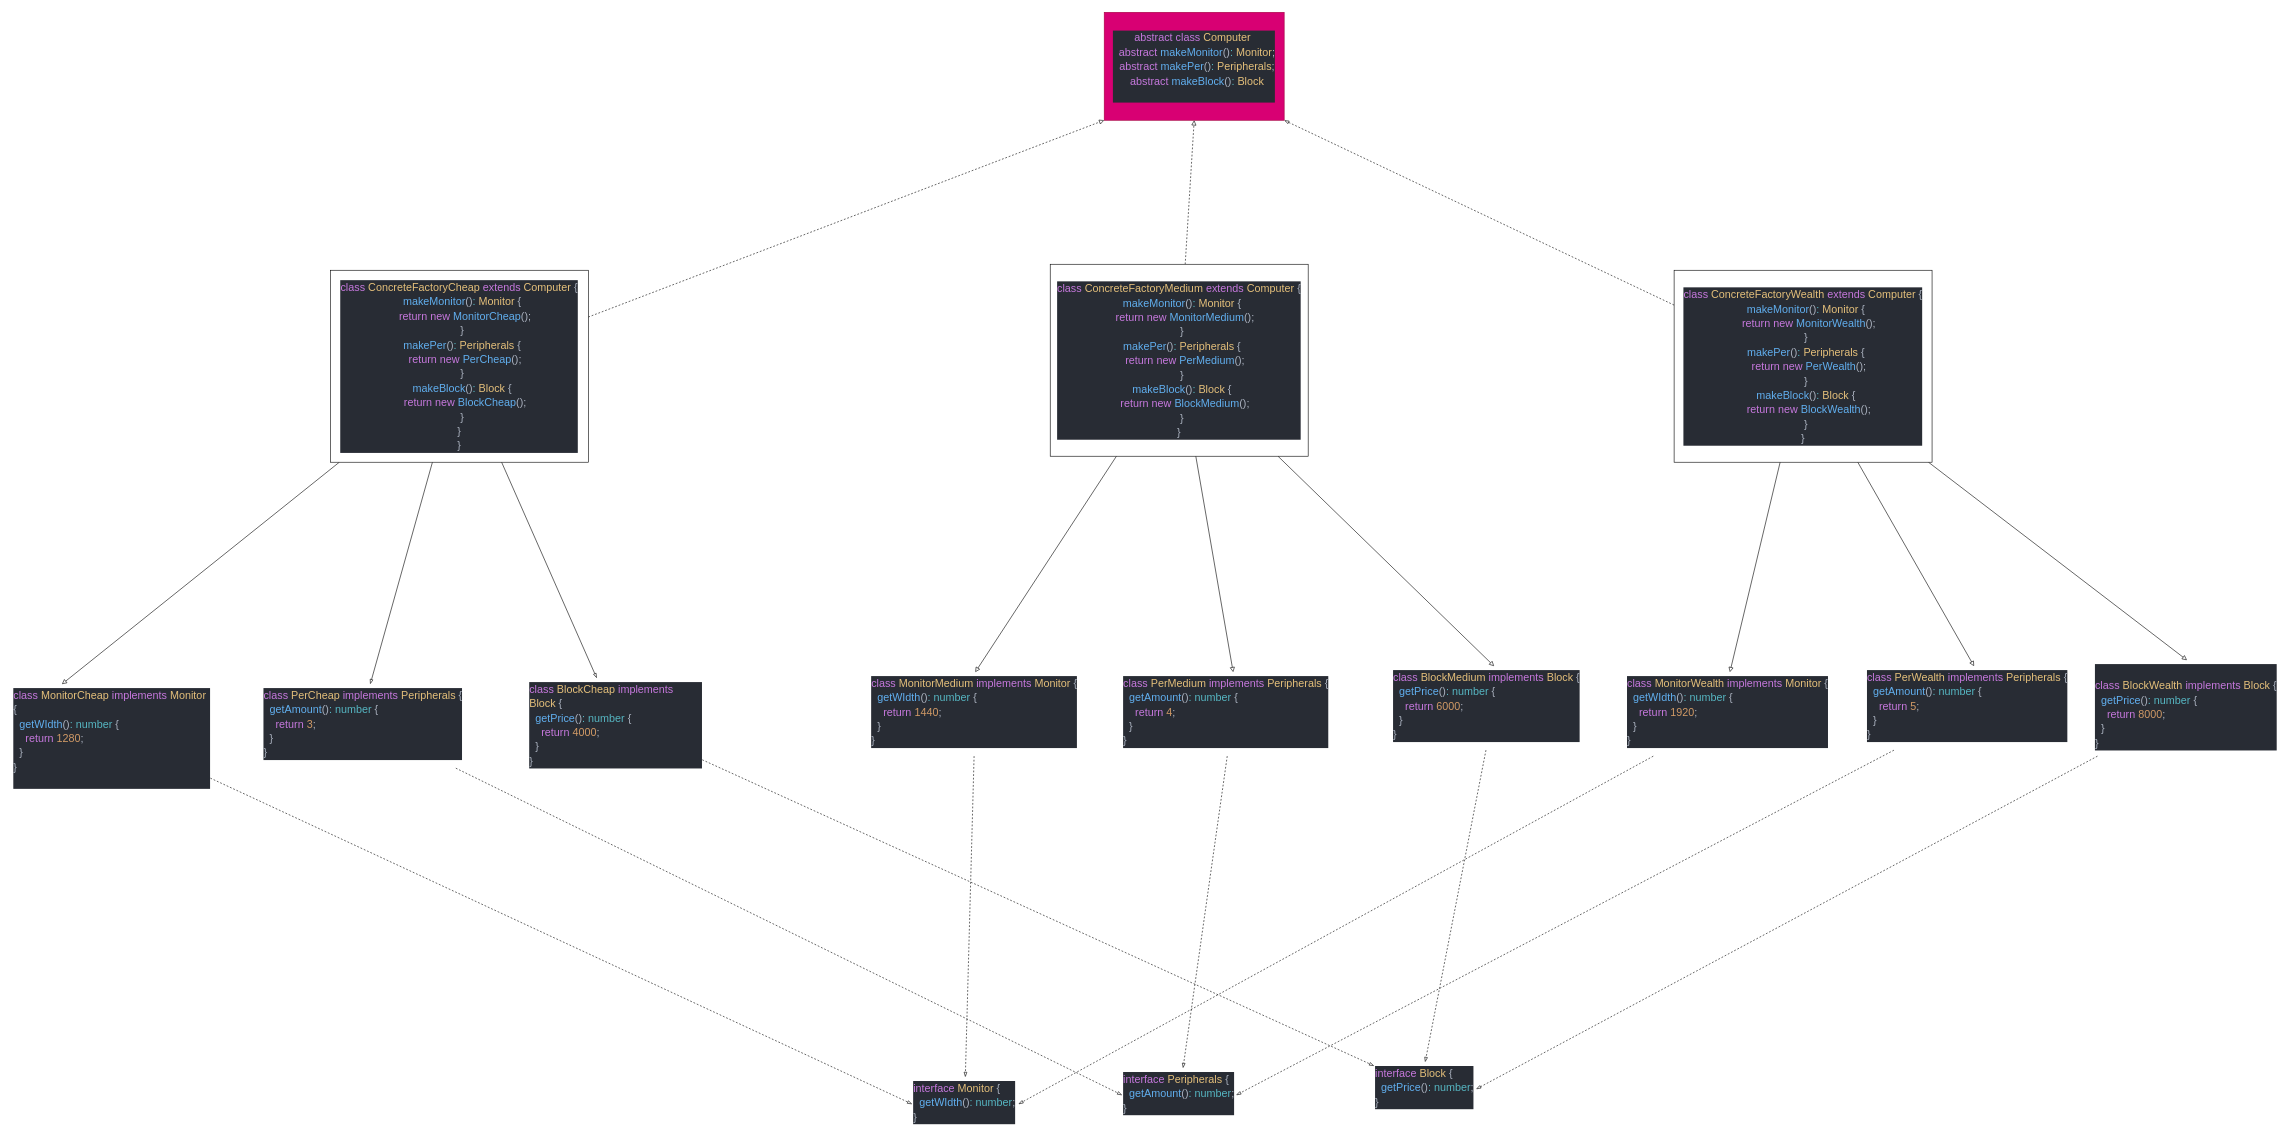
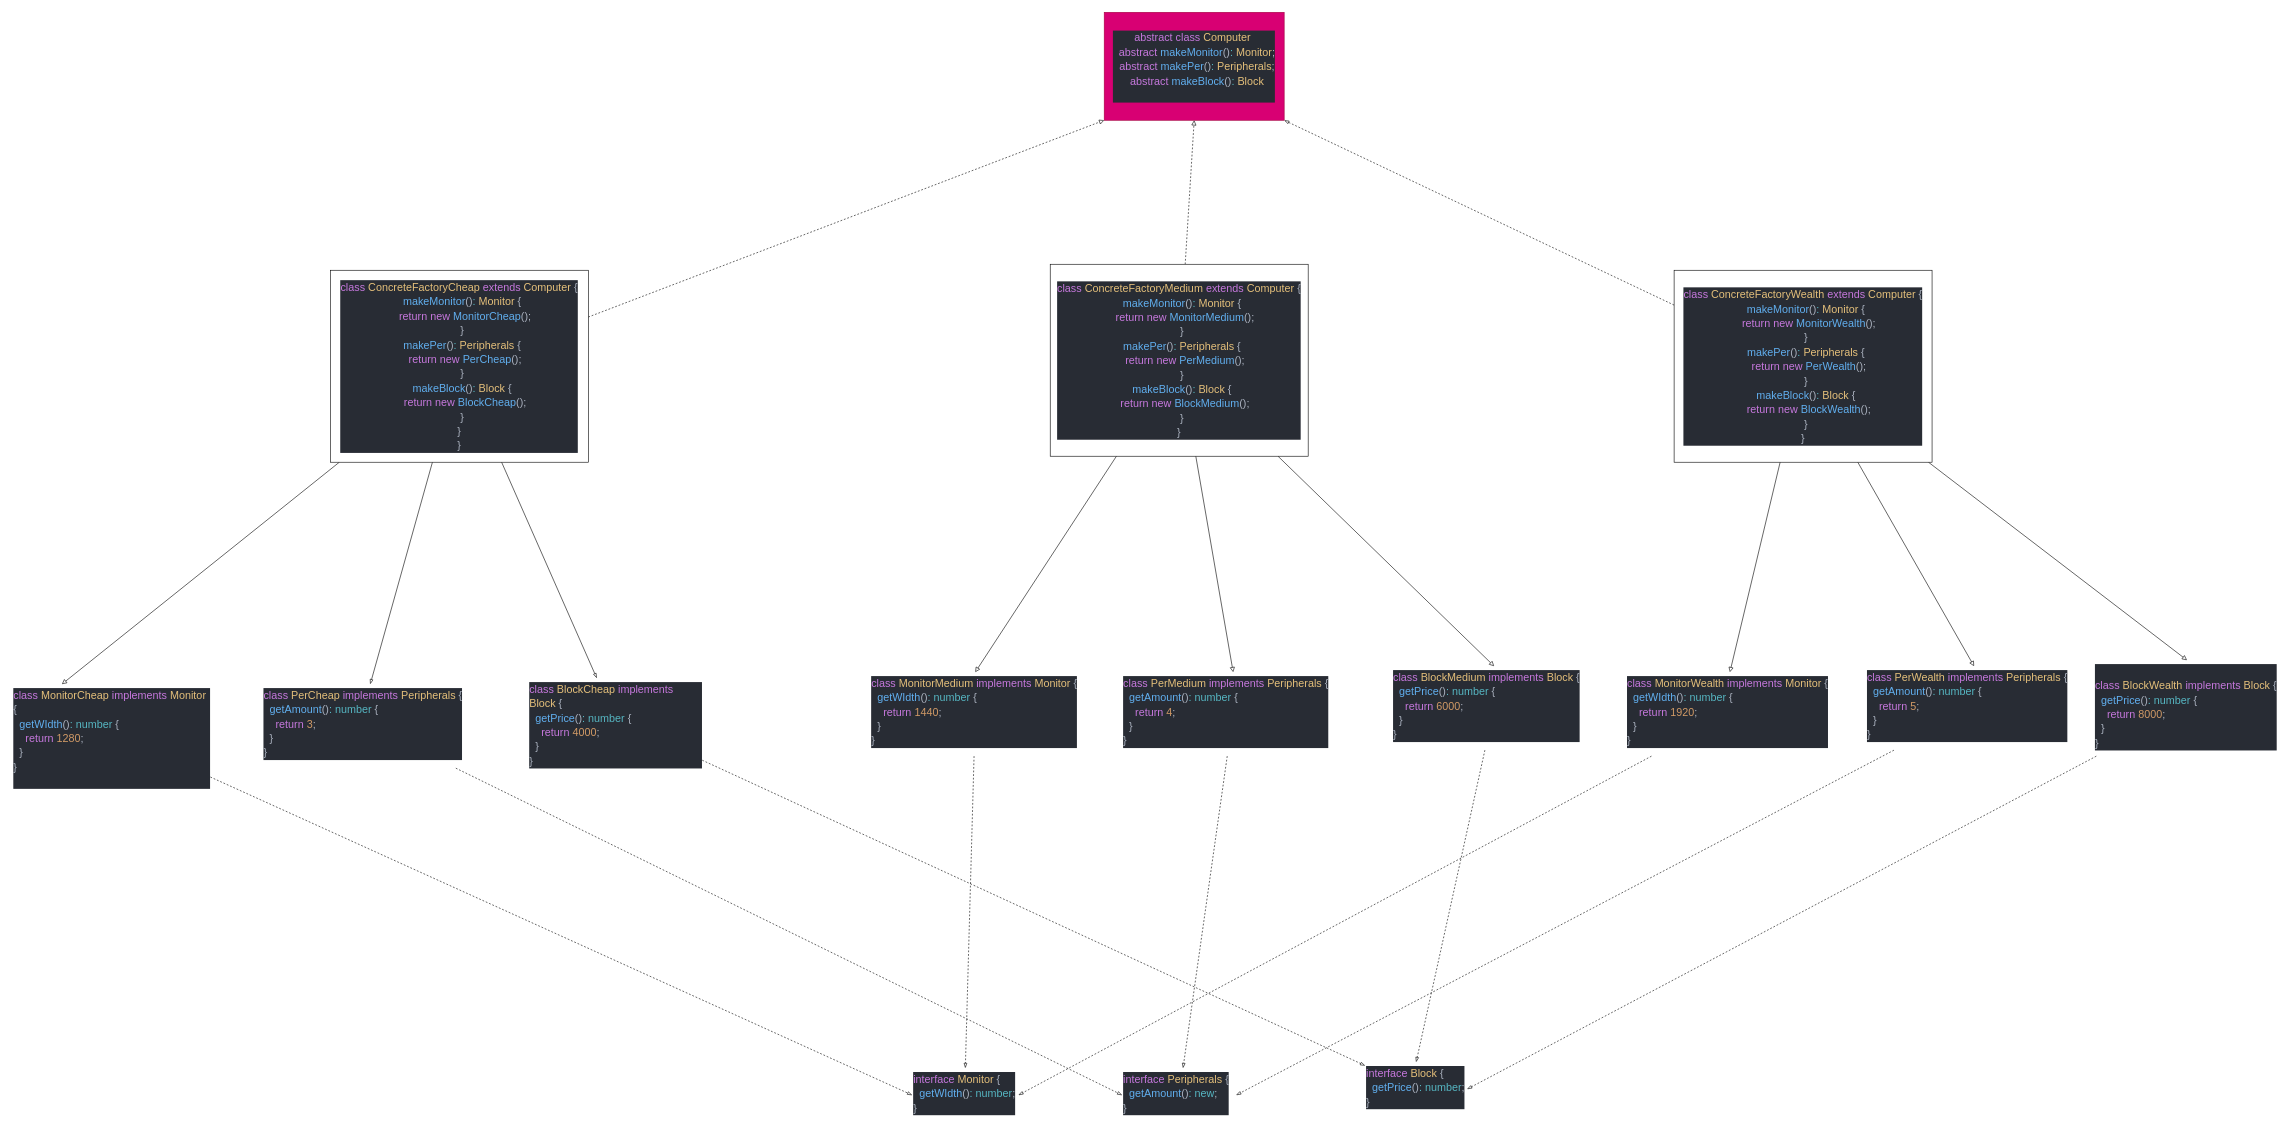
(1425, 1089) -> (1416, 1089)
(965, 1104) -> (965, 1095)
(1180, 1134) -> (1180, 1134)
